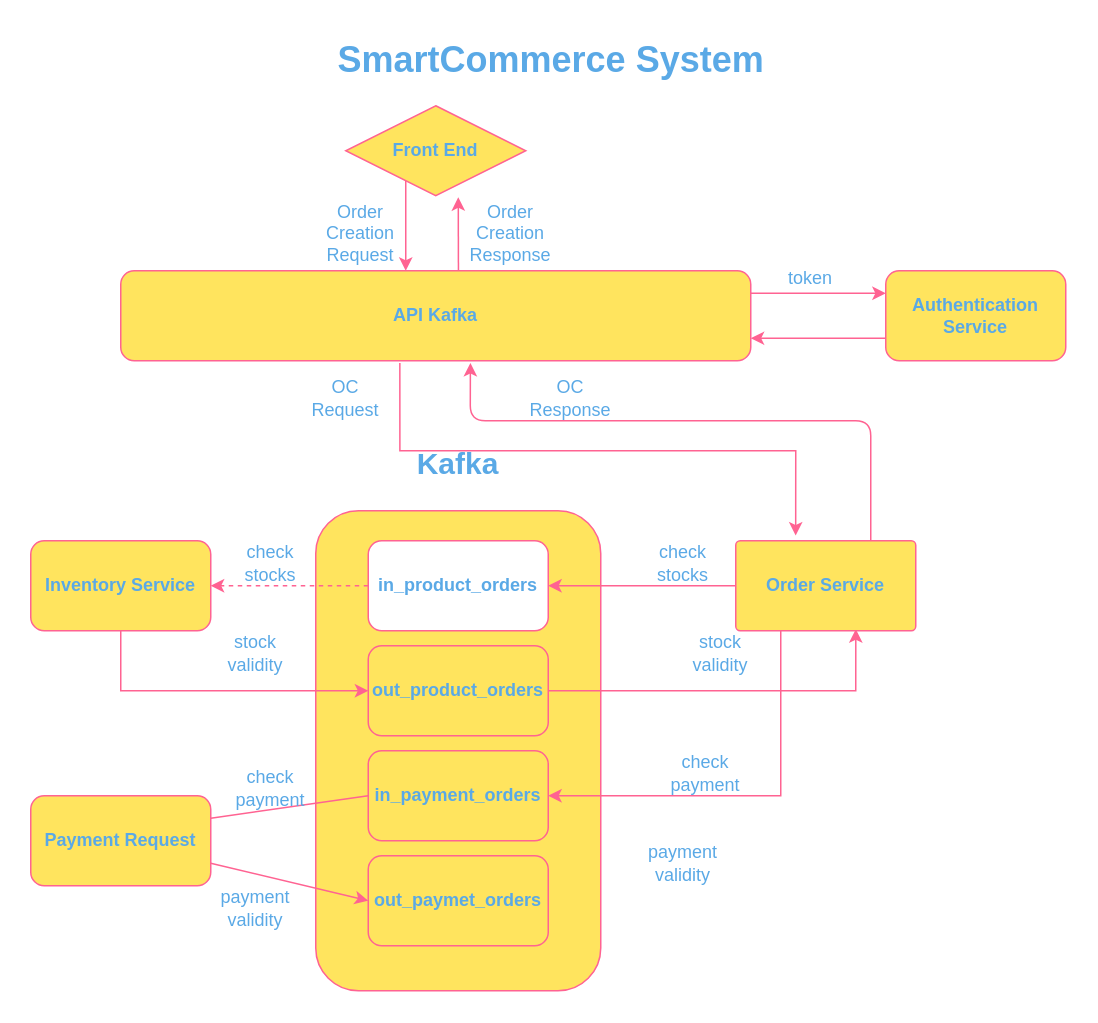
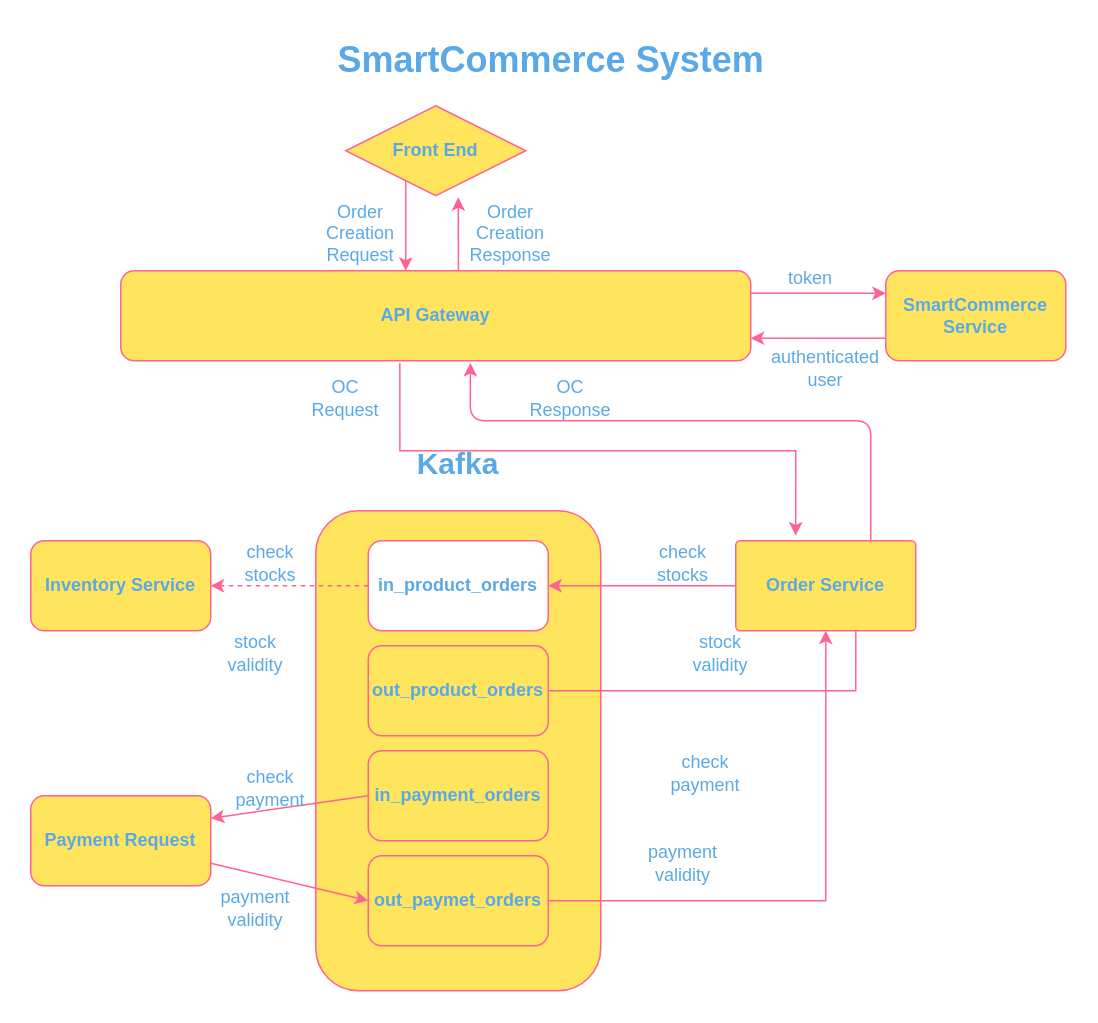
(436, 316) -> (436, 316)
(976, 316) -> (976, 316)
none -> (826, 368)
(856, 641) -> (856, 636)
(209, 691) -> none
(752, 796) -> none
(217, 817) -> (222, 817)
none -> (817, 901)
